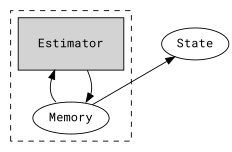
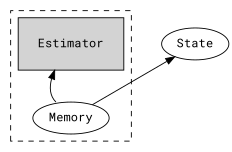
(91, 82) -> none
